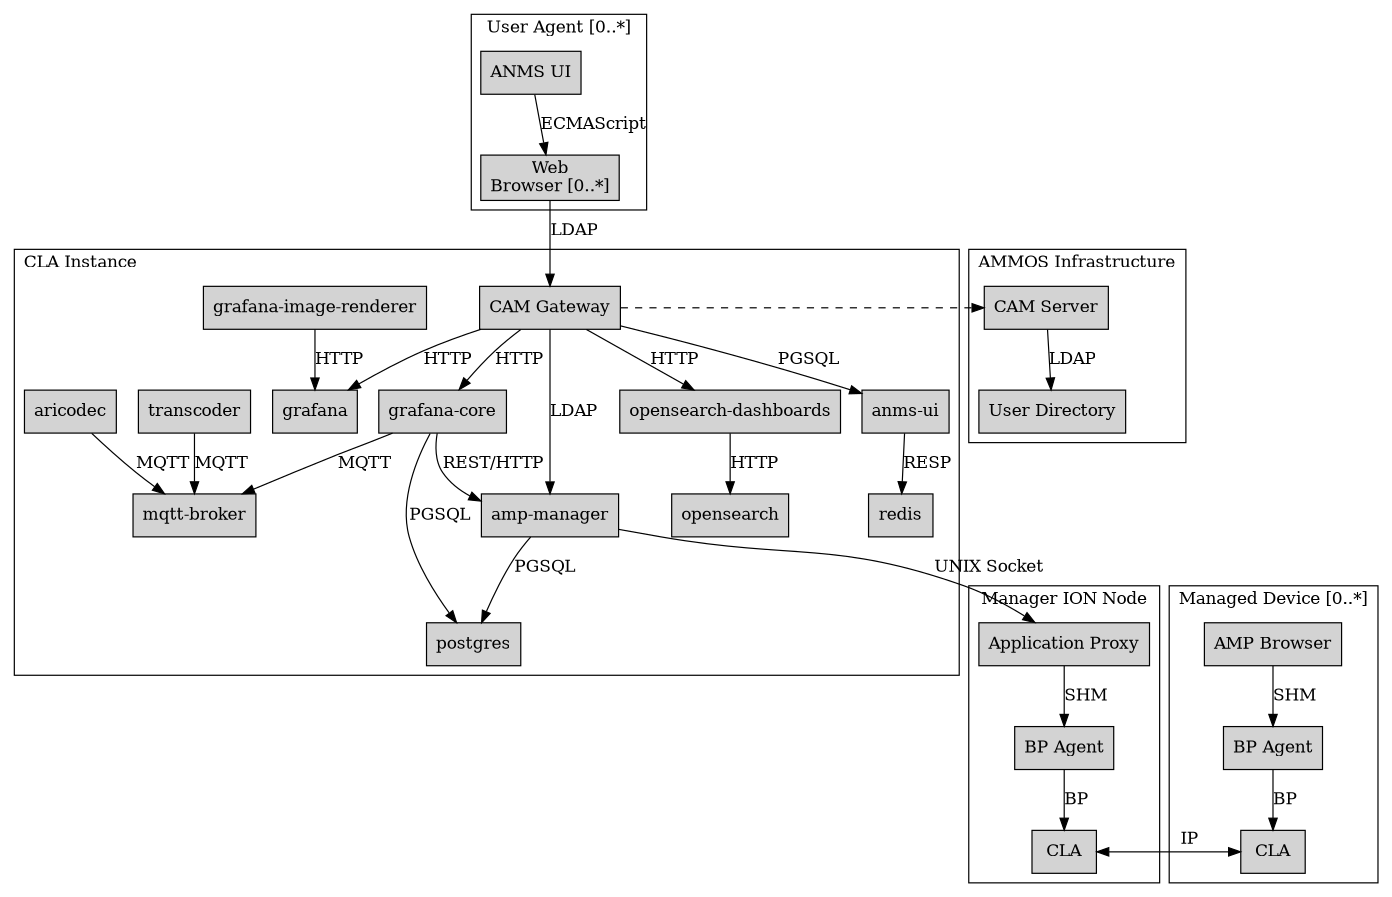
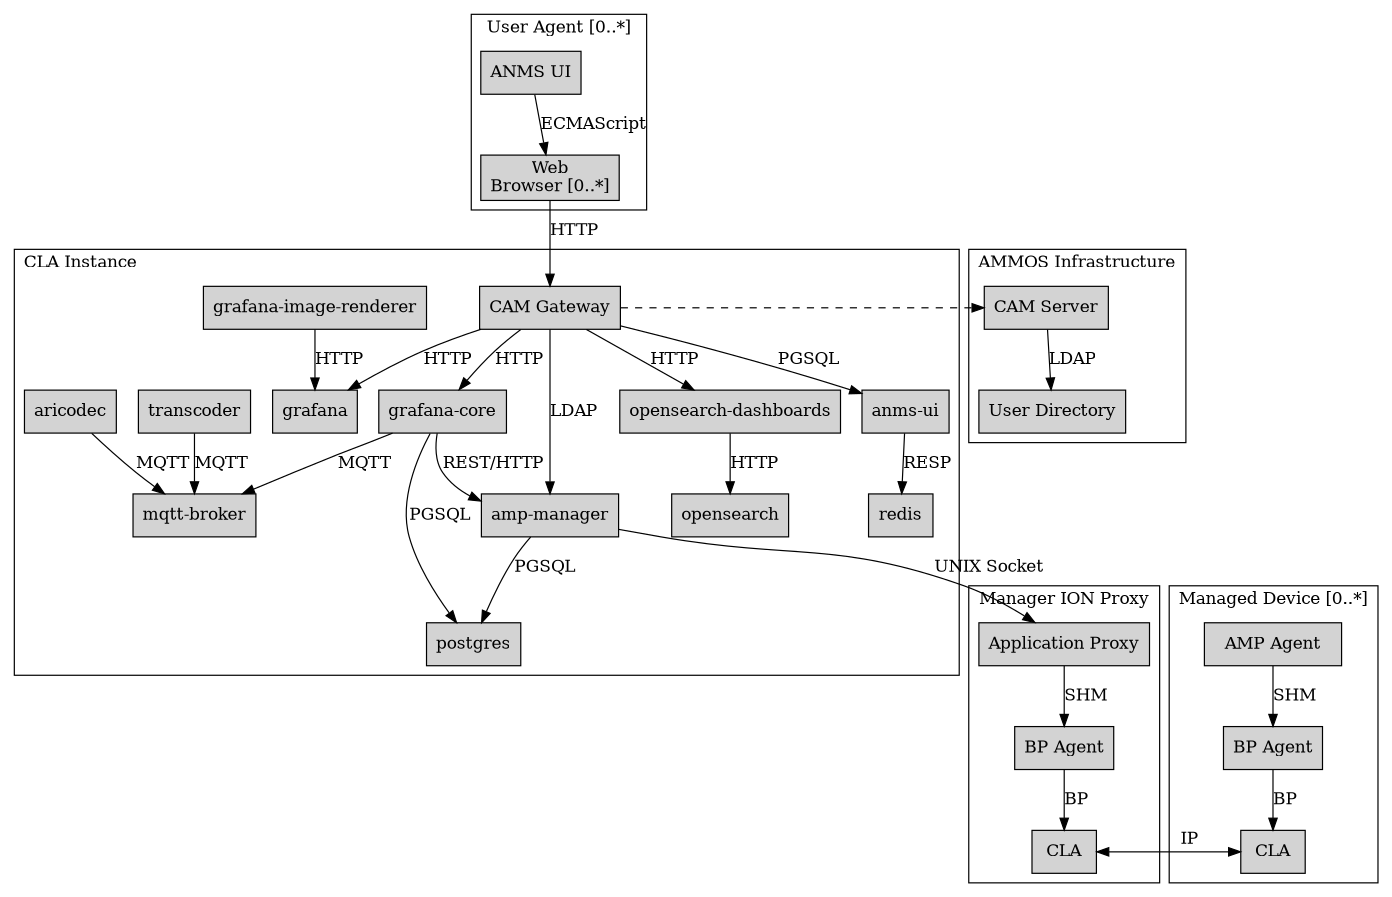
(574, 231) -> (574, 231)
(1064, 600) -> (1064, 600)
(1273, 644) -> (1273, 644)
